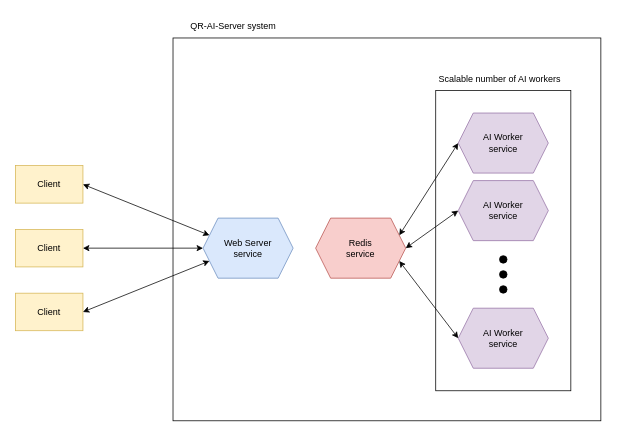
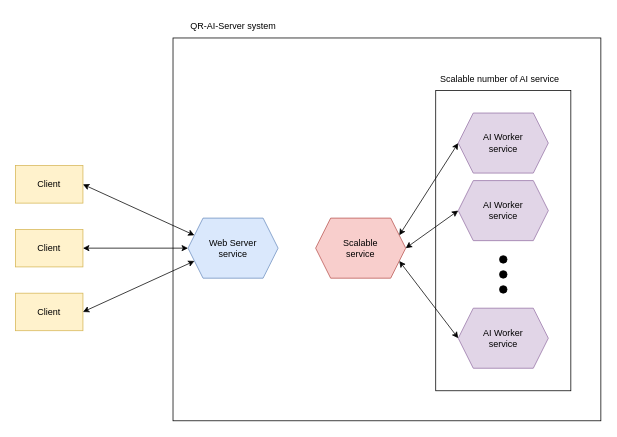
(500, 79) -> (500, 79)
(248, 248) -> (233, 248)
(360, 248) -> (360, 248)
